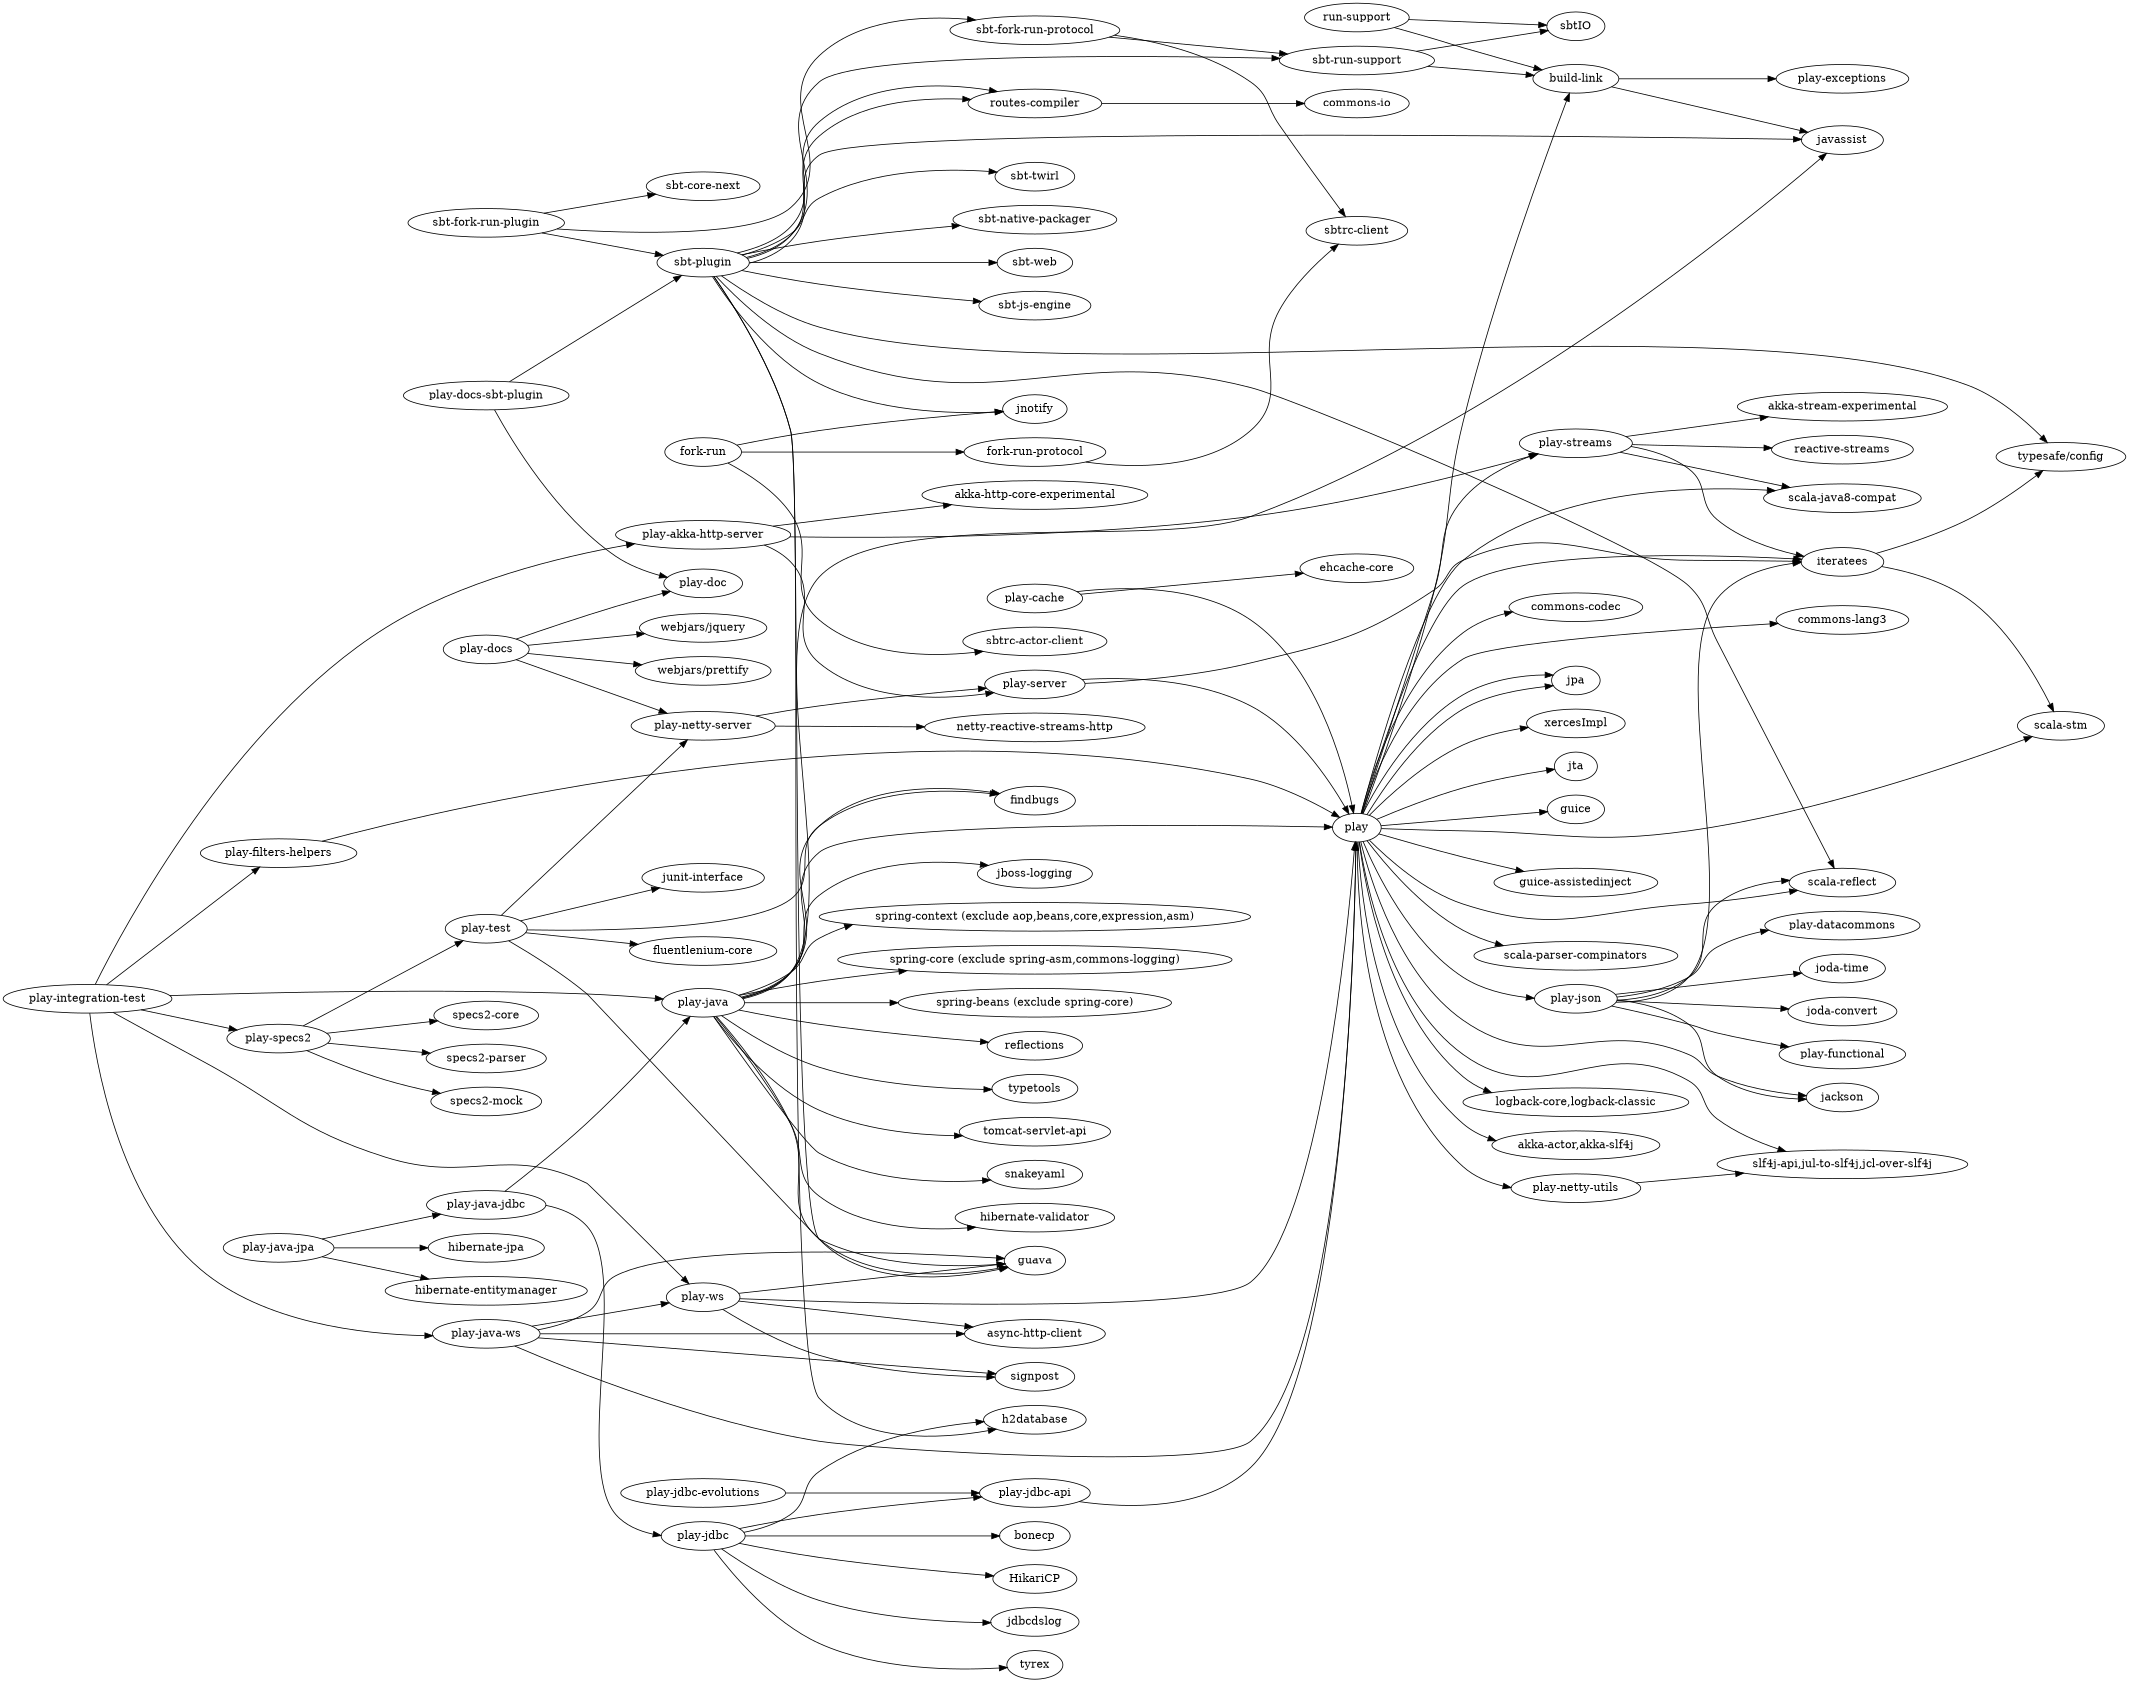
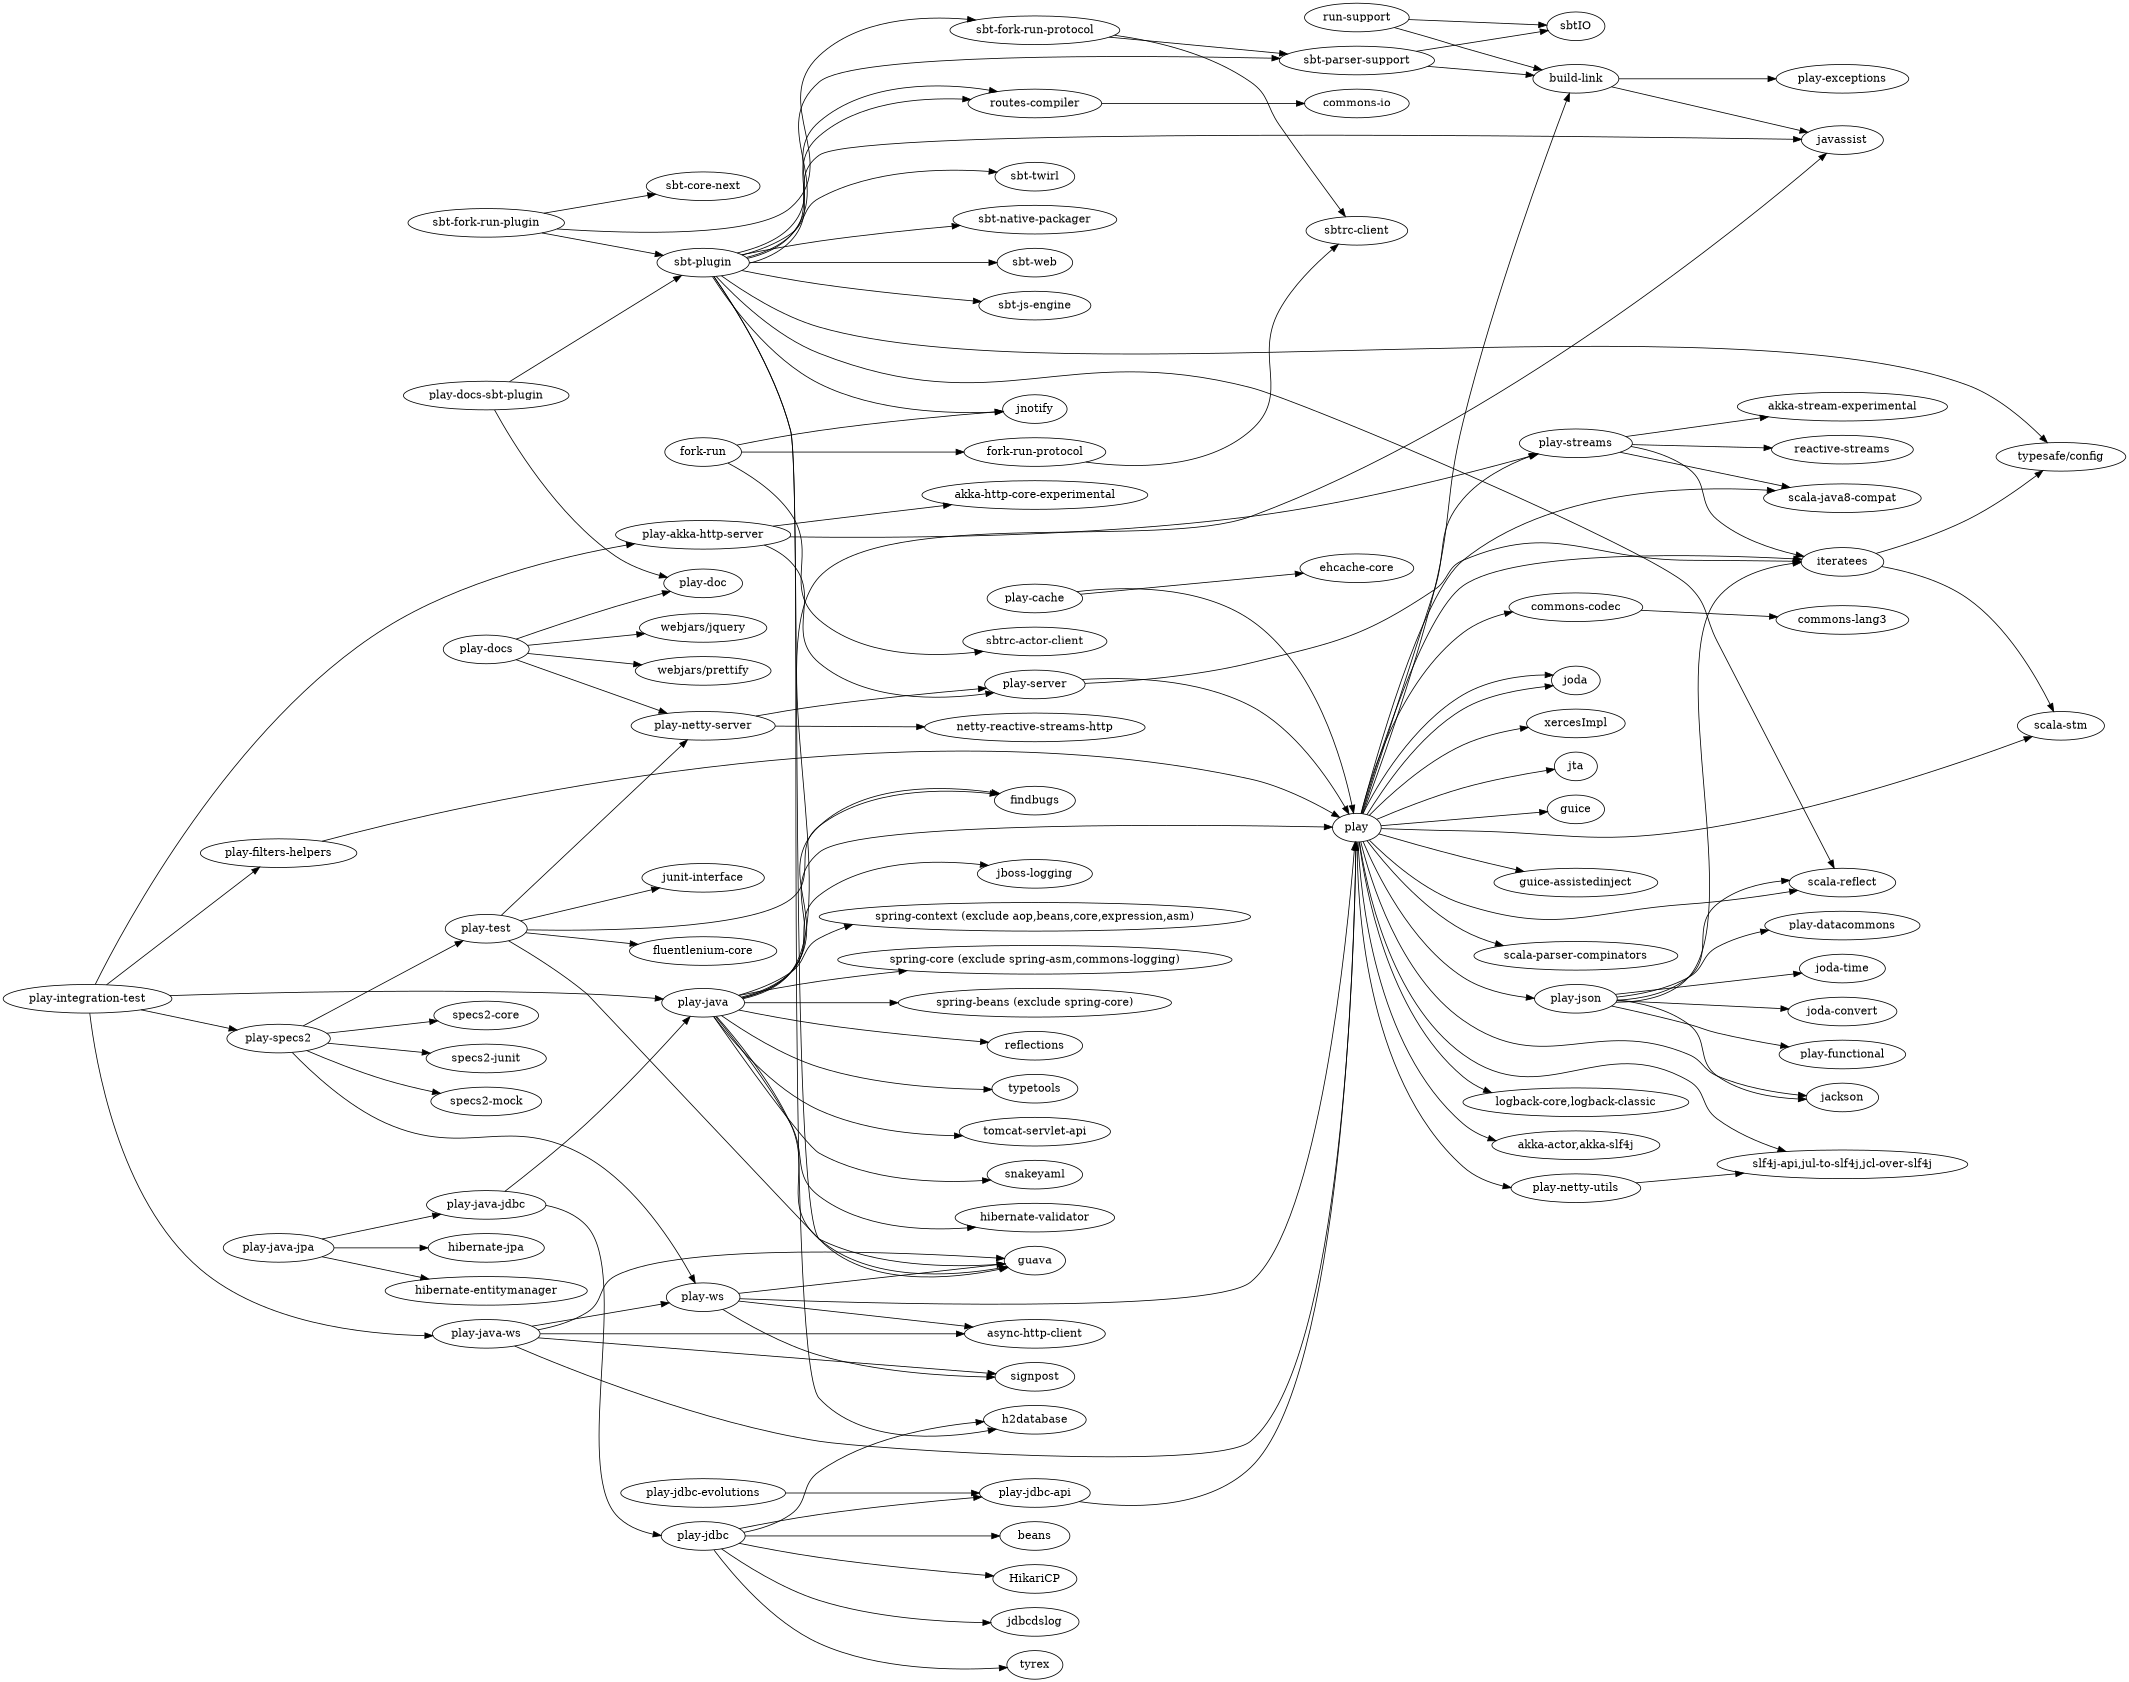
(1357, 60) -> (1357, 60)
(1522, 646) -> (1699, 613)
(1576, 680) -> (1576, 680)
(486, 1058) -> (486, 1058)
(401, 1161) -> (508, 1136)
(1035, 1536) -> (1035, 1536)
